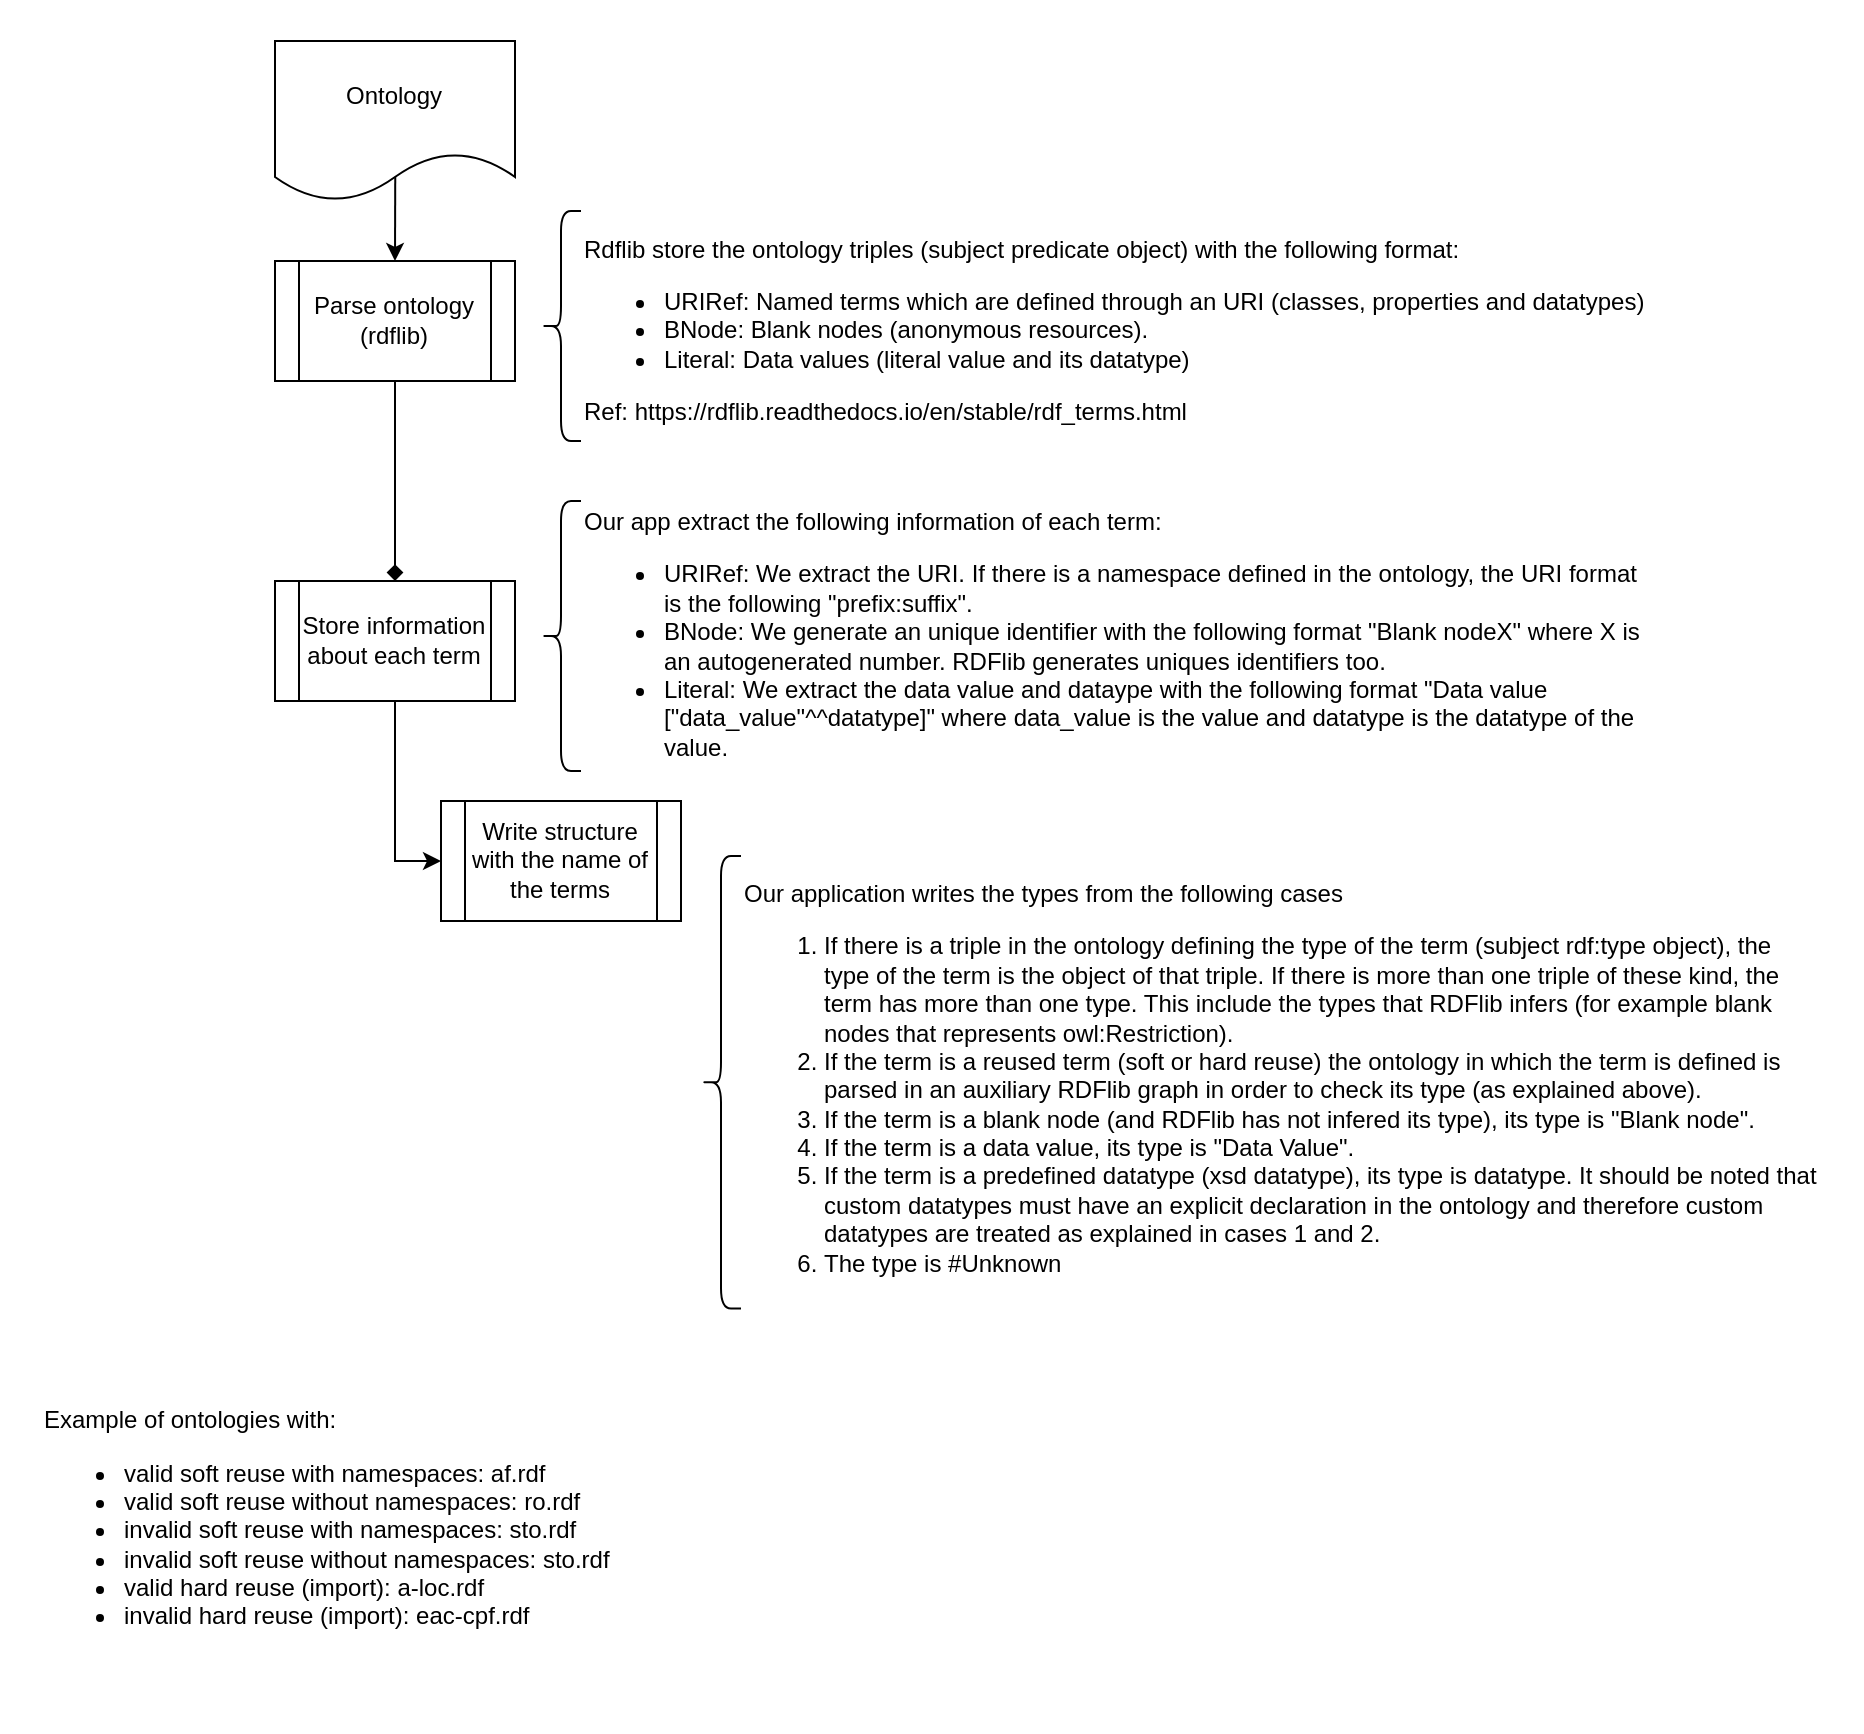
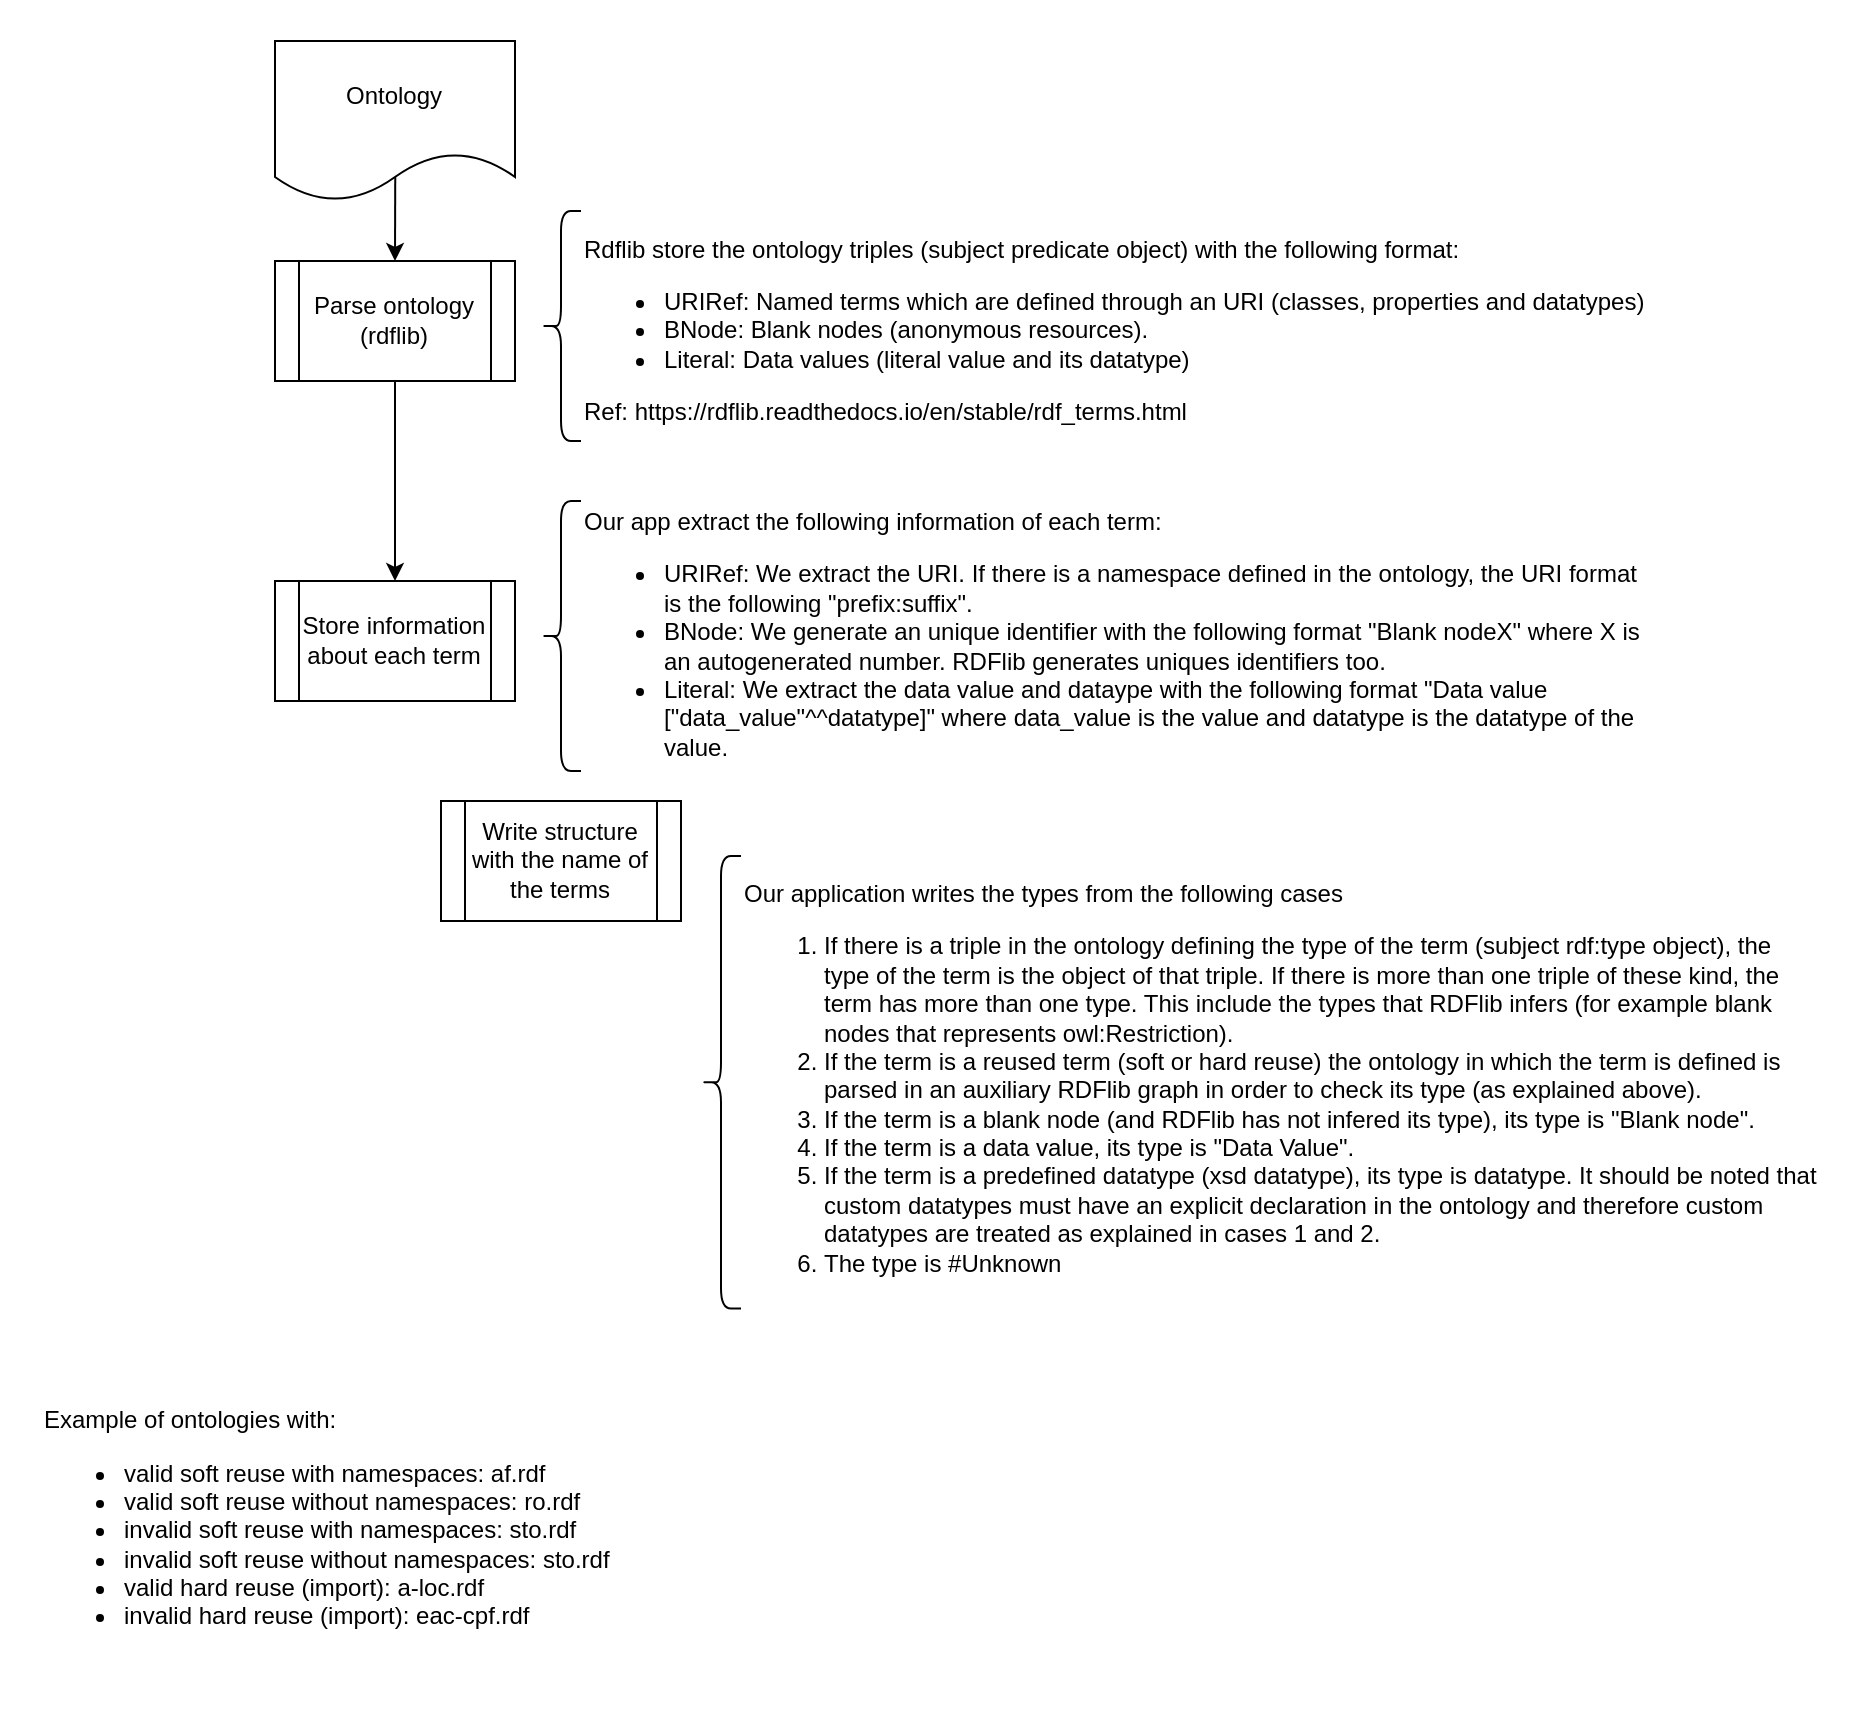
(395, 565) -> (395, 566)
(395, 797) -> none
